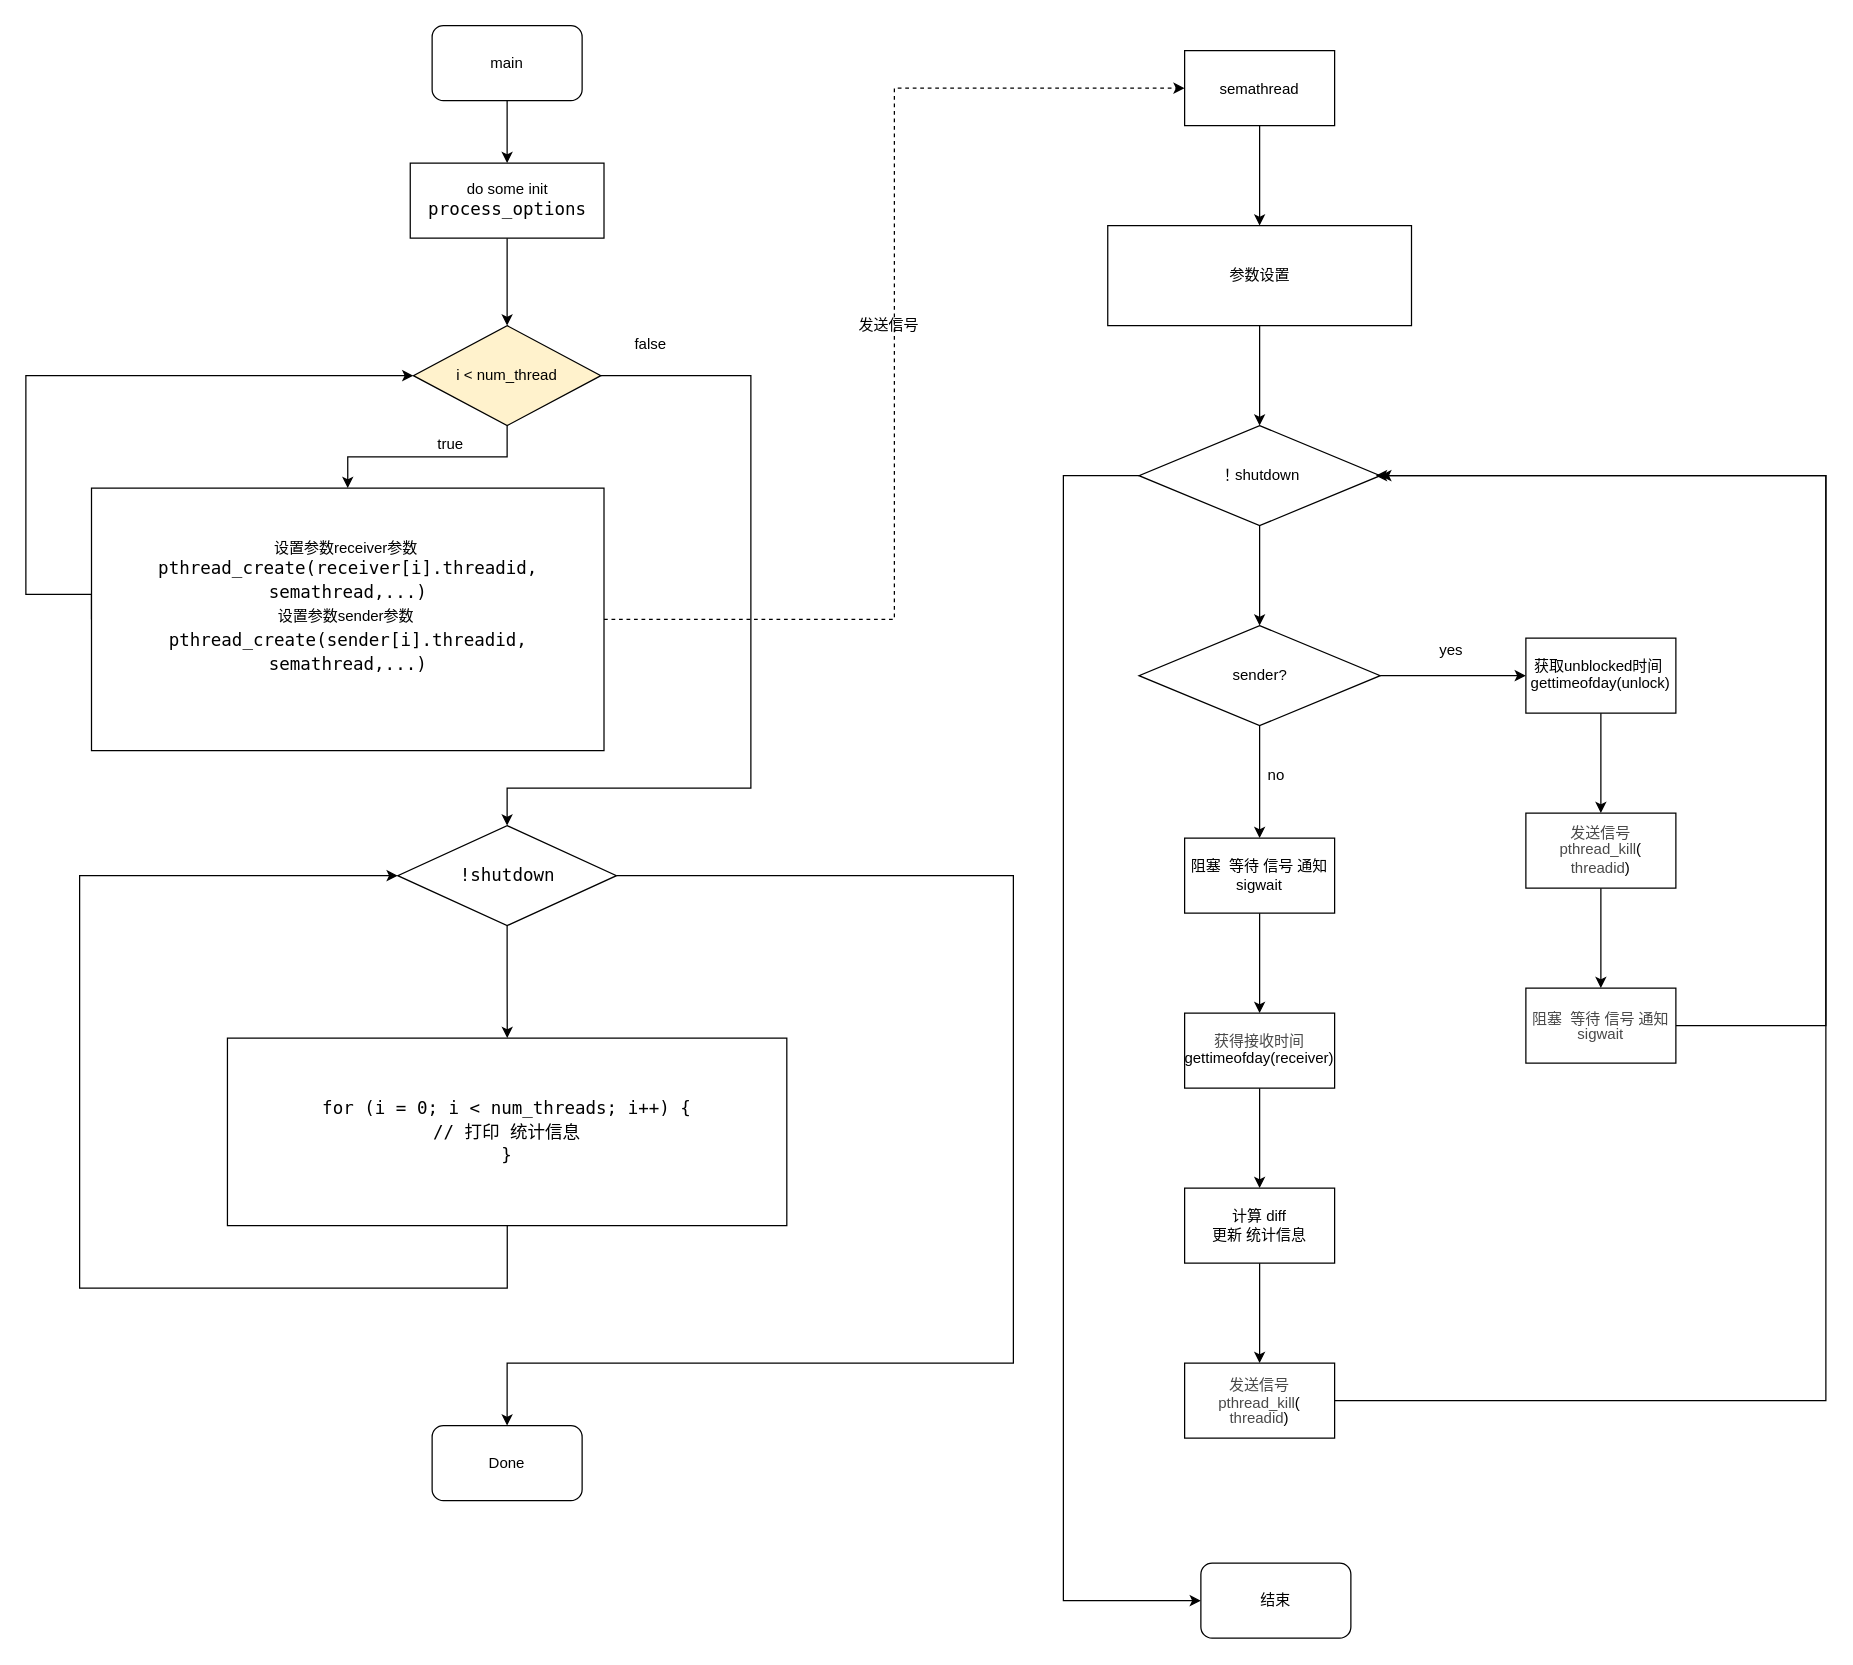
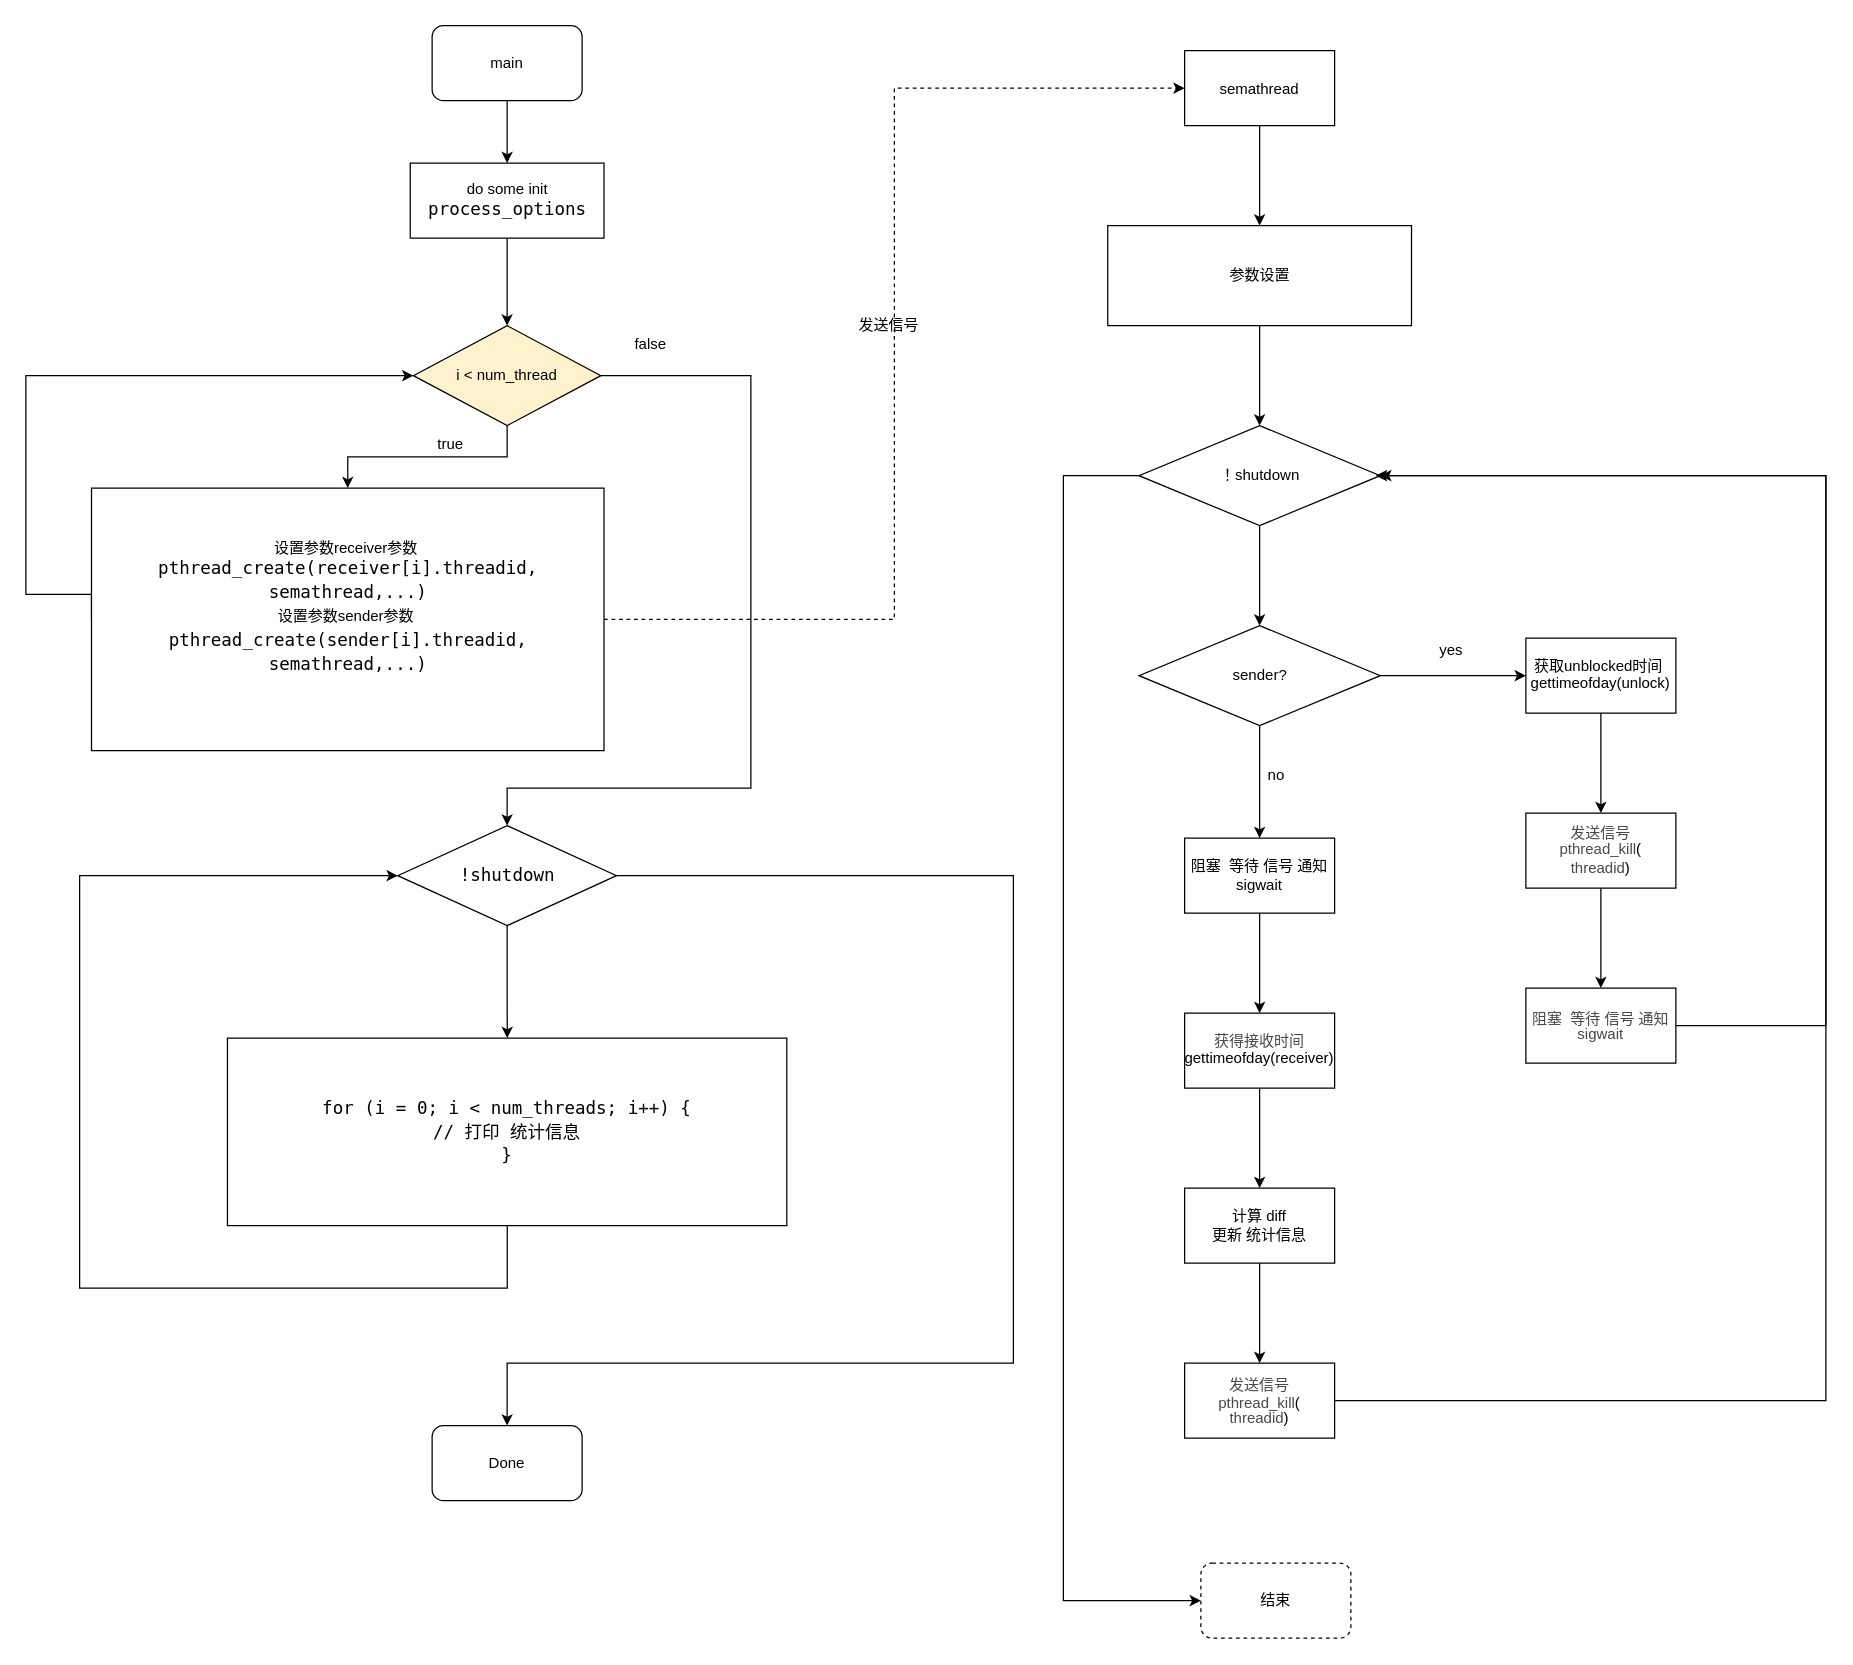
(1276, 1601) -> (1276, 1601)
